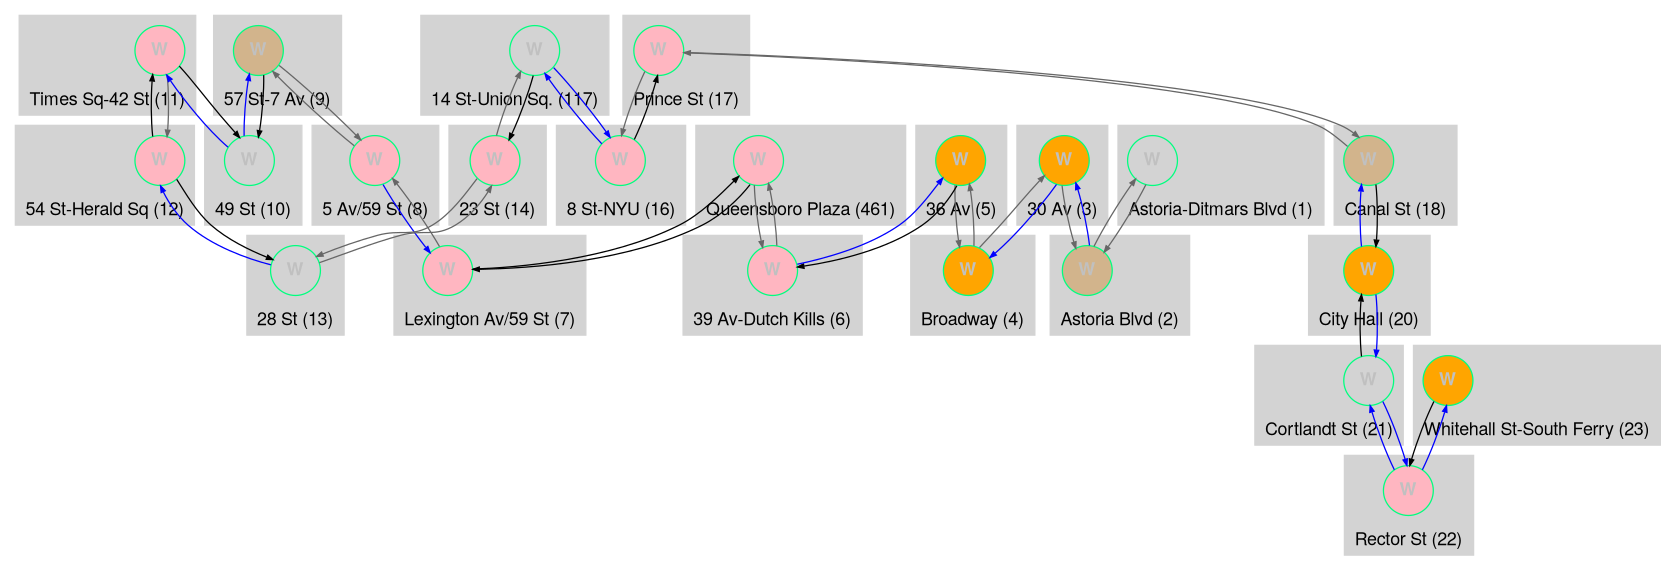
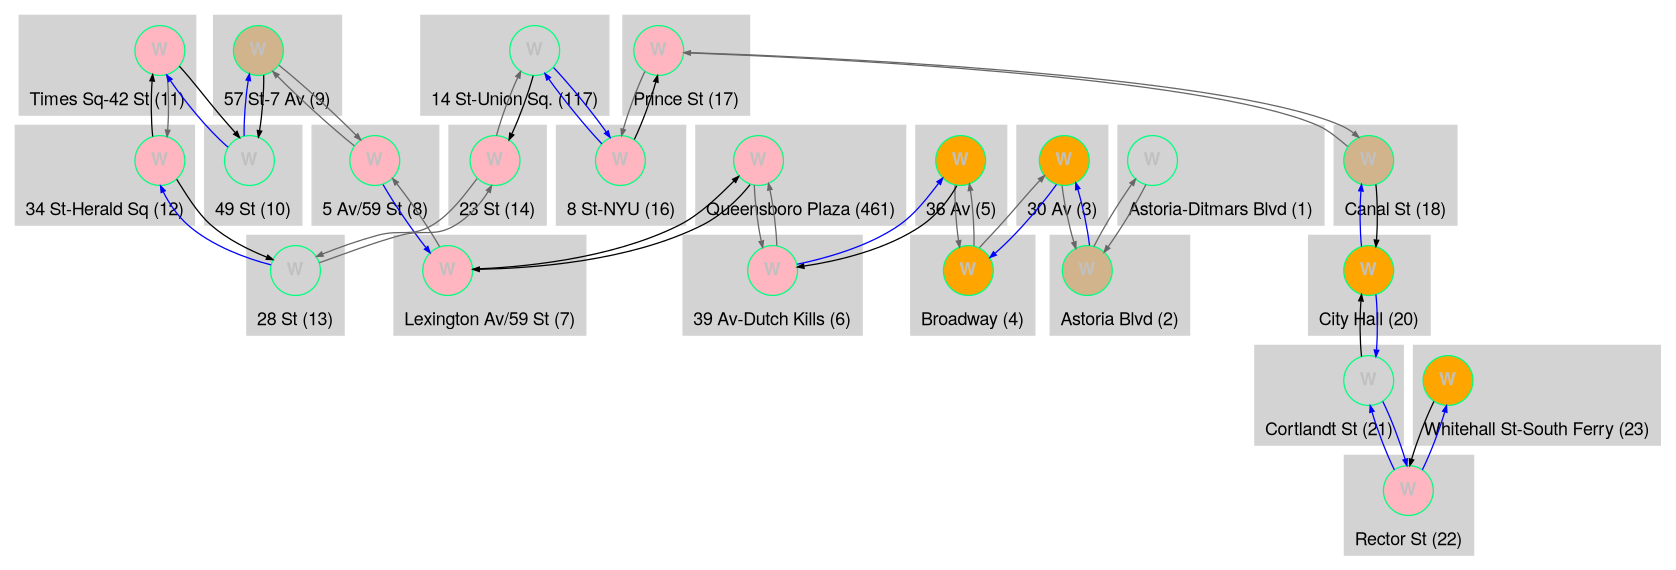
(105, 210) -> (105, 210)
